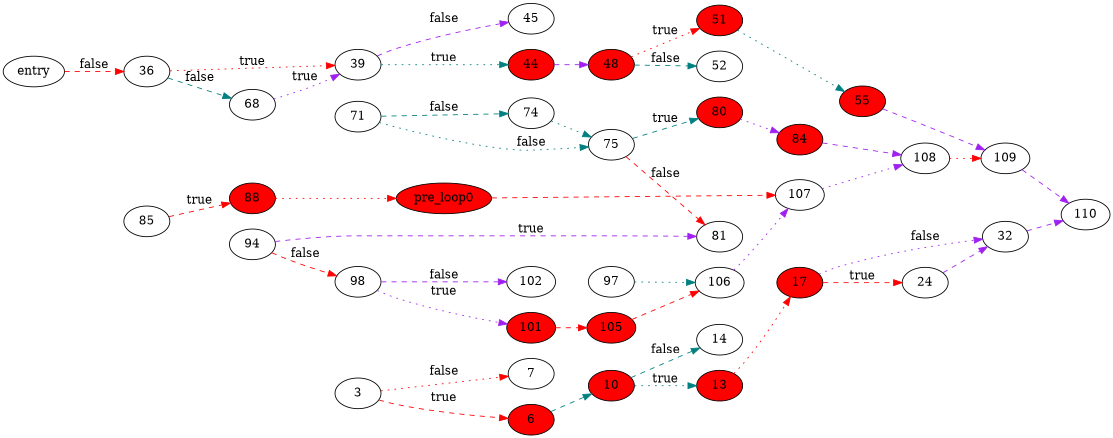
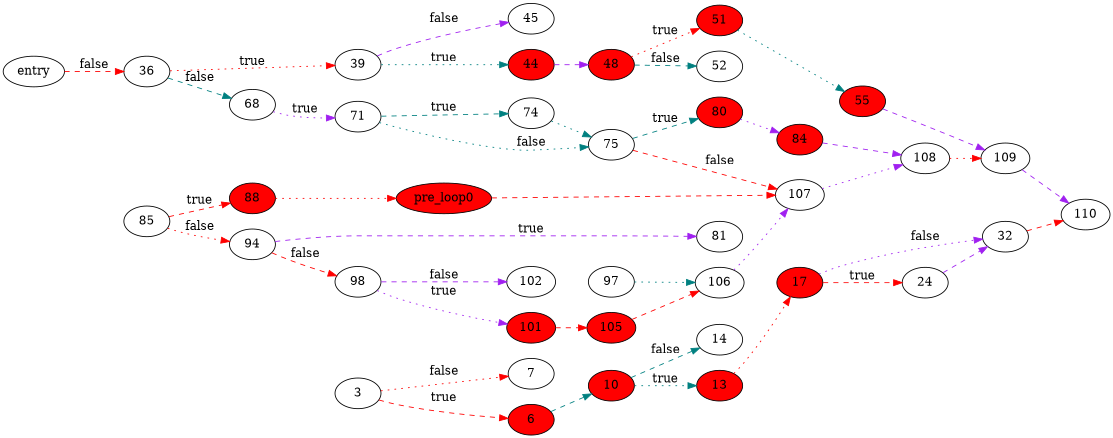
(303, 90) -> (300, 117)
(444, 108) -> (444, 108)
(662, 188) -> (701, 169)
(1041, 227) -> (1041, 227)
none -> (194, 235)
